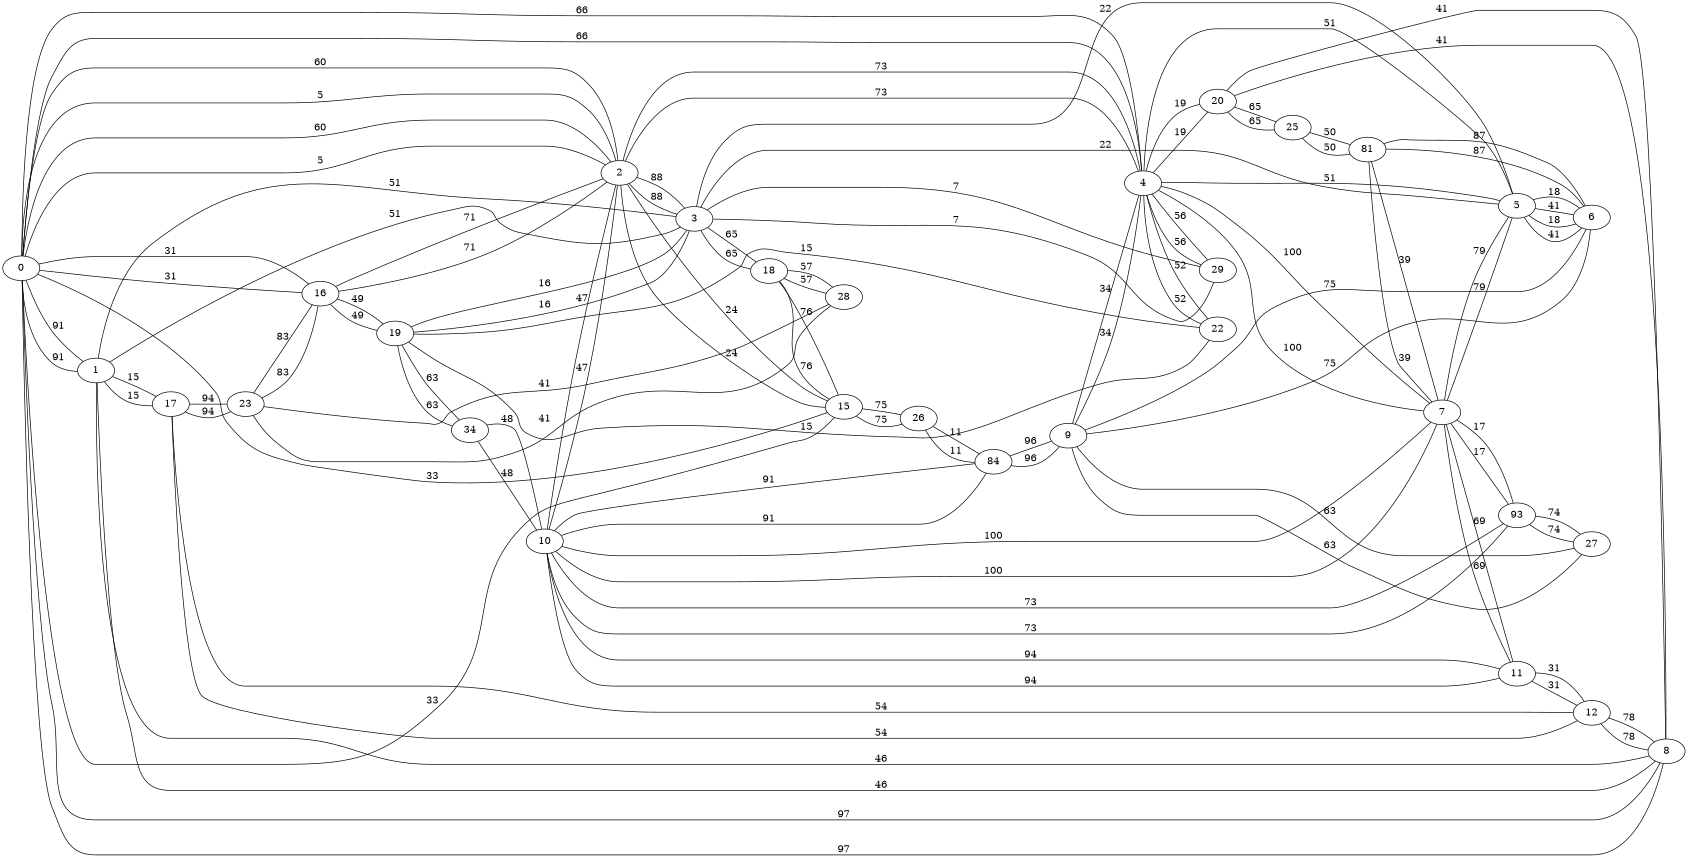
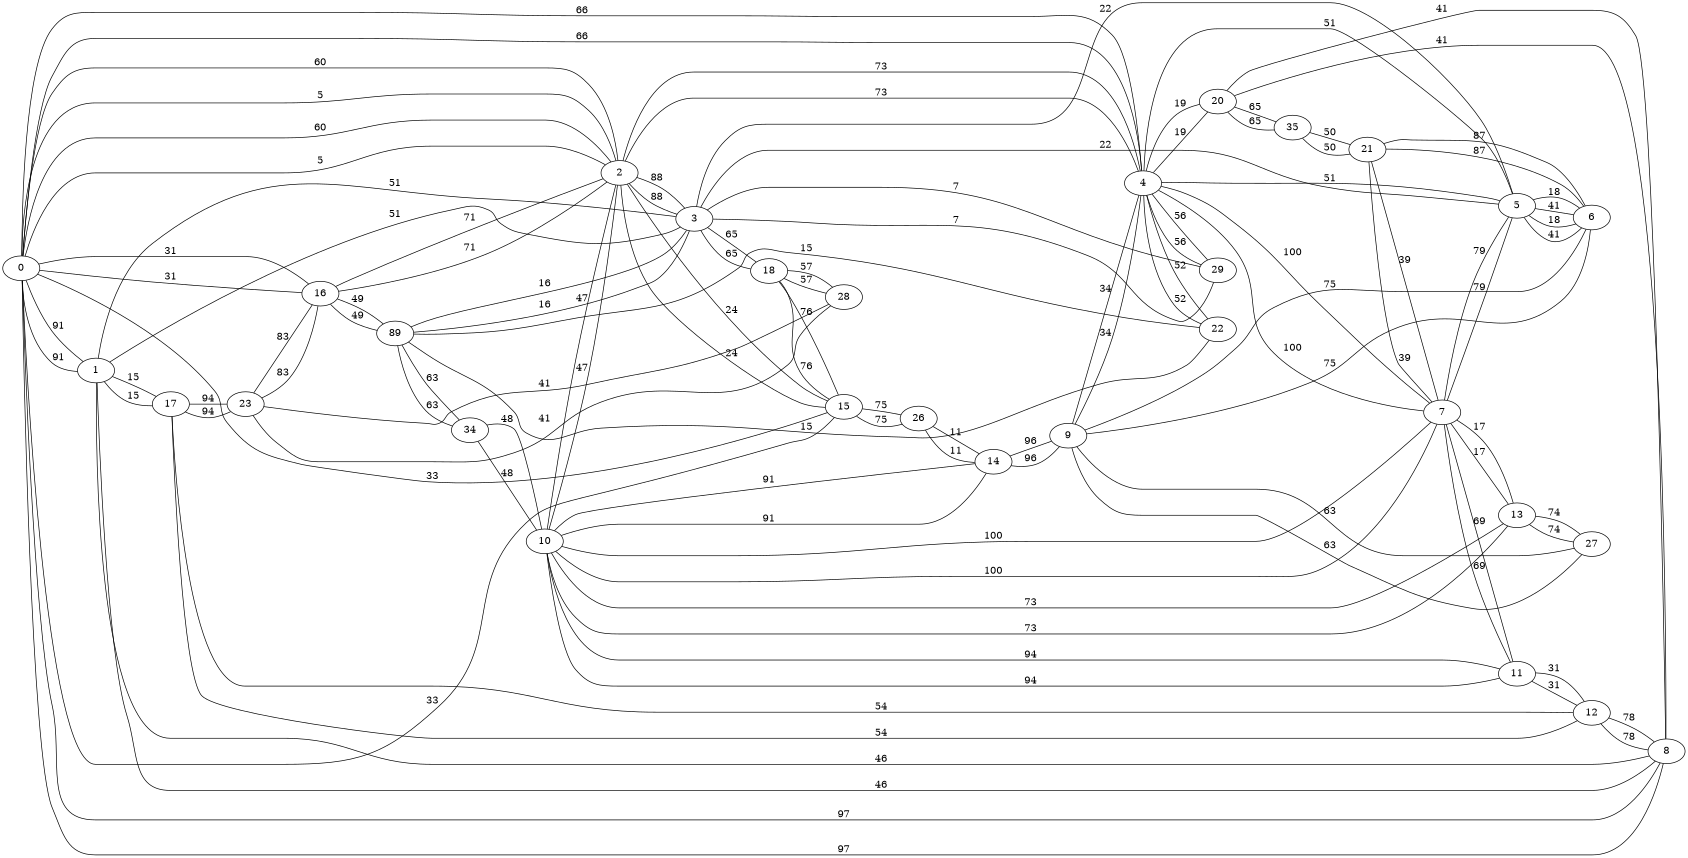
(1293, 128) -> (1293, 128)
(1367, 150) -> (1367, 150)
(395, 333) -> (395, 333)
(993, 462) -> (993, 462)
(1517, 515) -> (1517, 515)
